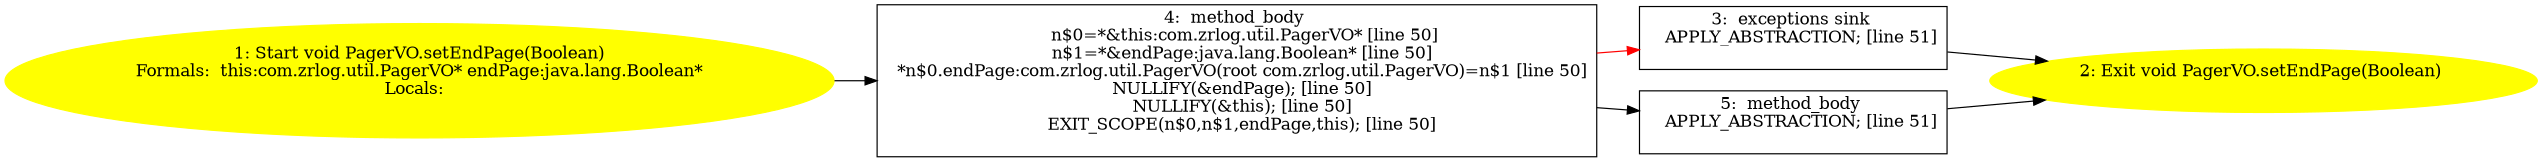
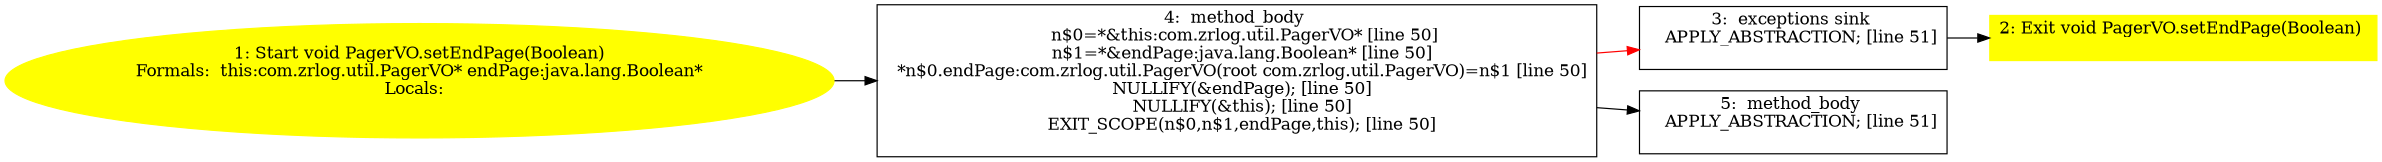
(2263, 81) -> (2183, 38)
(1990, 105) -> none
